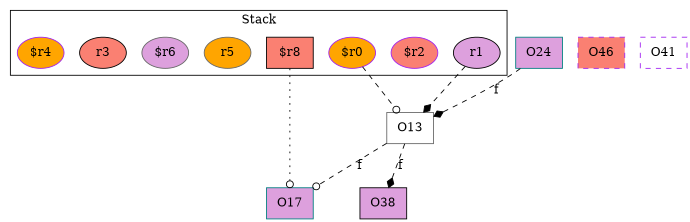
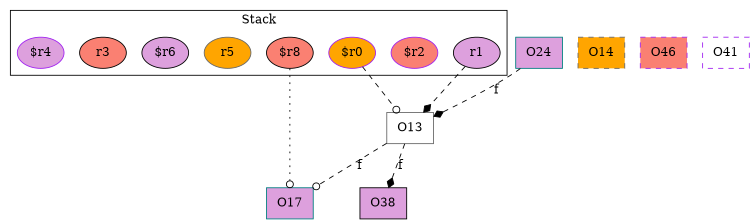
(41, 53) -> (41, 53)
(165, 53) -> (165, 53)
(290, 53) -> (290, 53)
none -> (601, 53)
